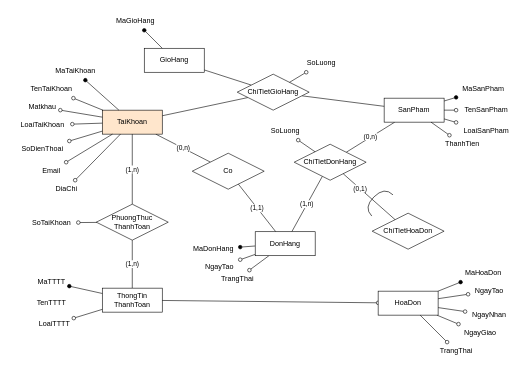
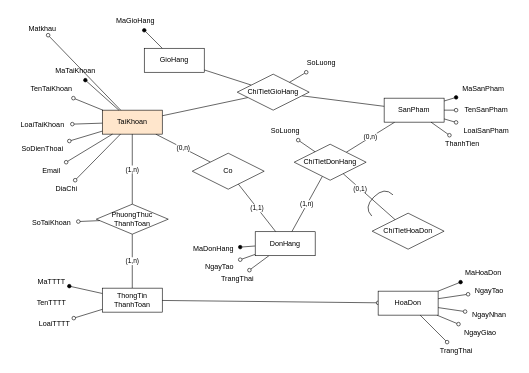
(42, 107) -> (42, 29)
(132, 222) -> (132, 219)
